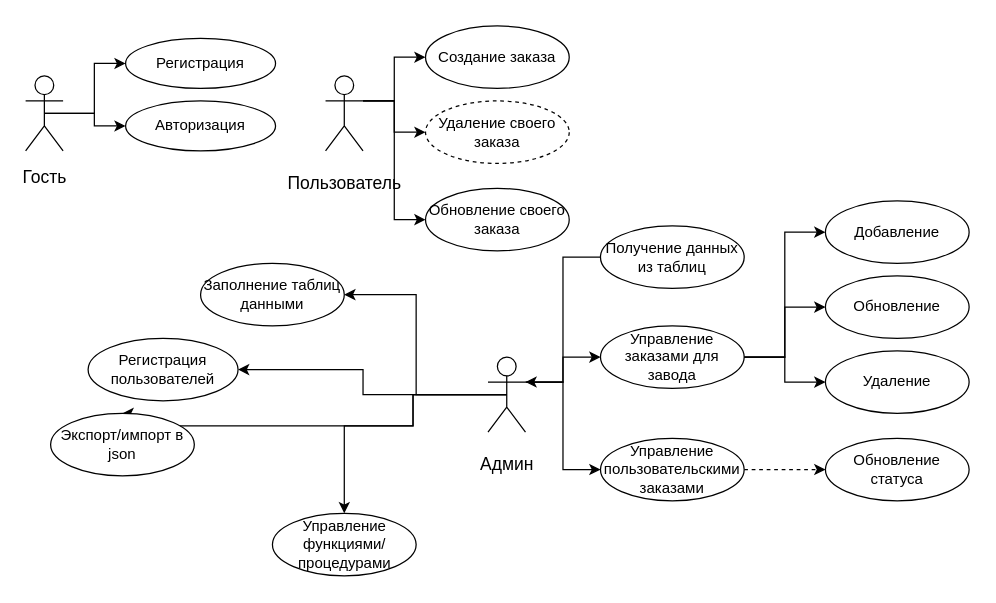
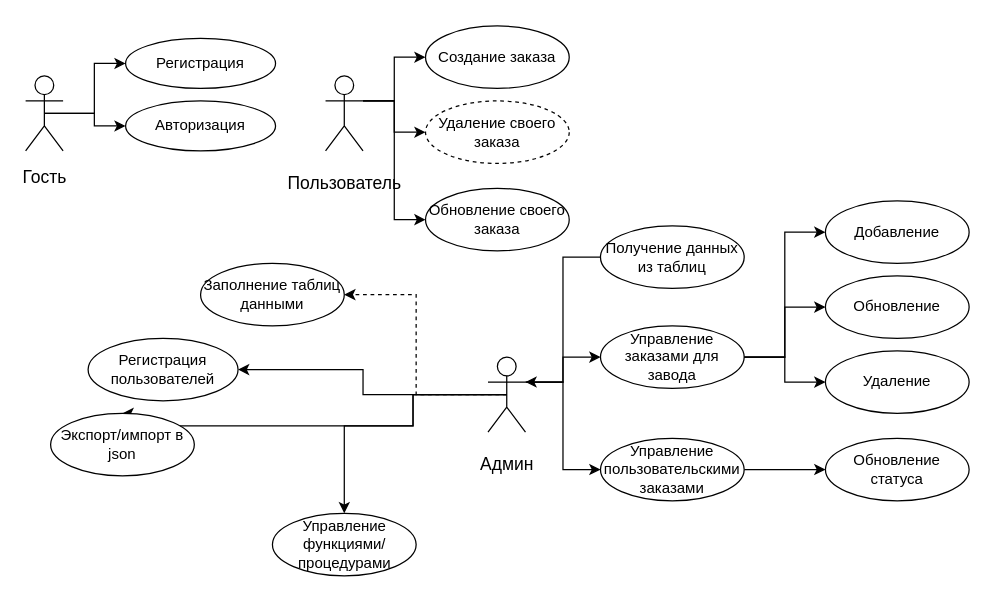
(416, 311) -> (416, 311)
(782, 469) -> (782, 469)
